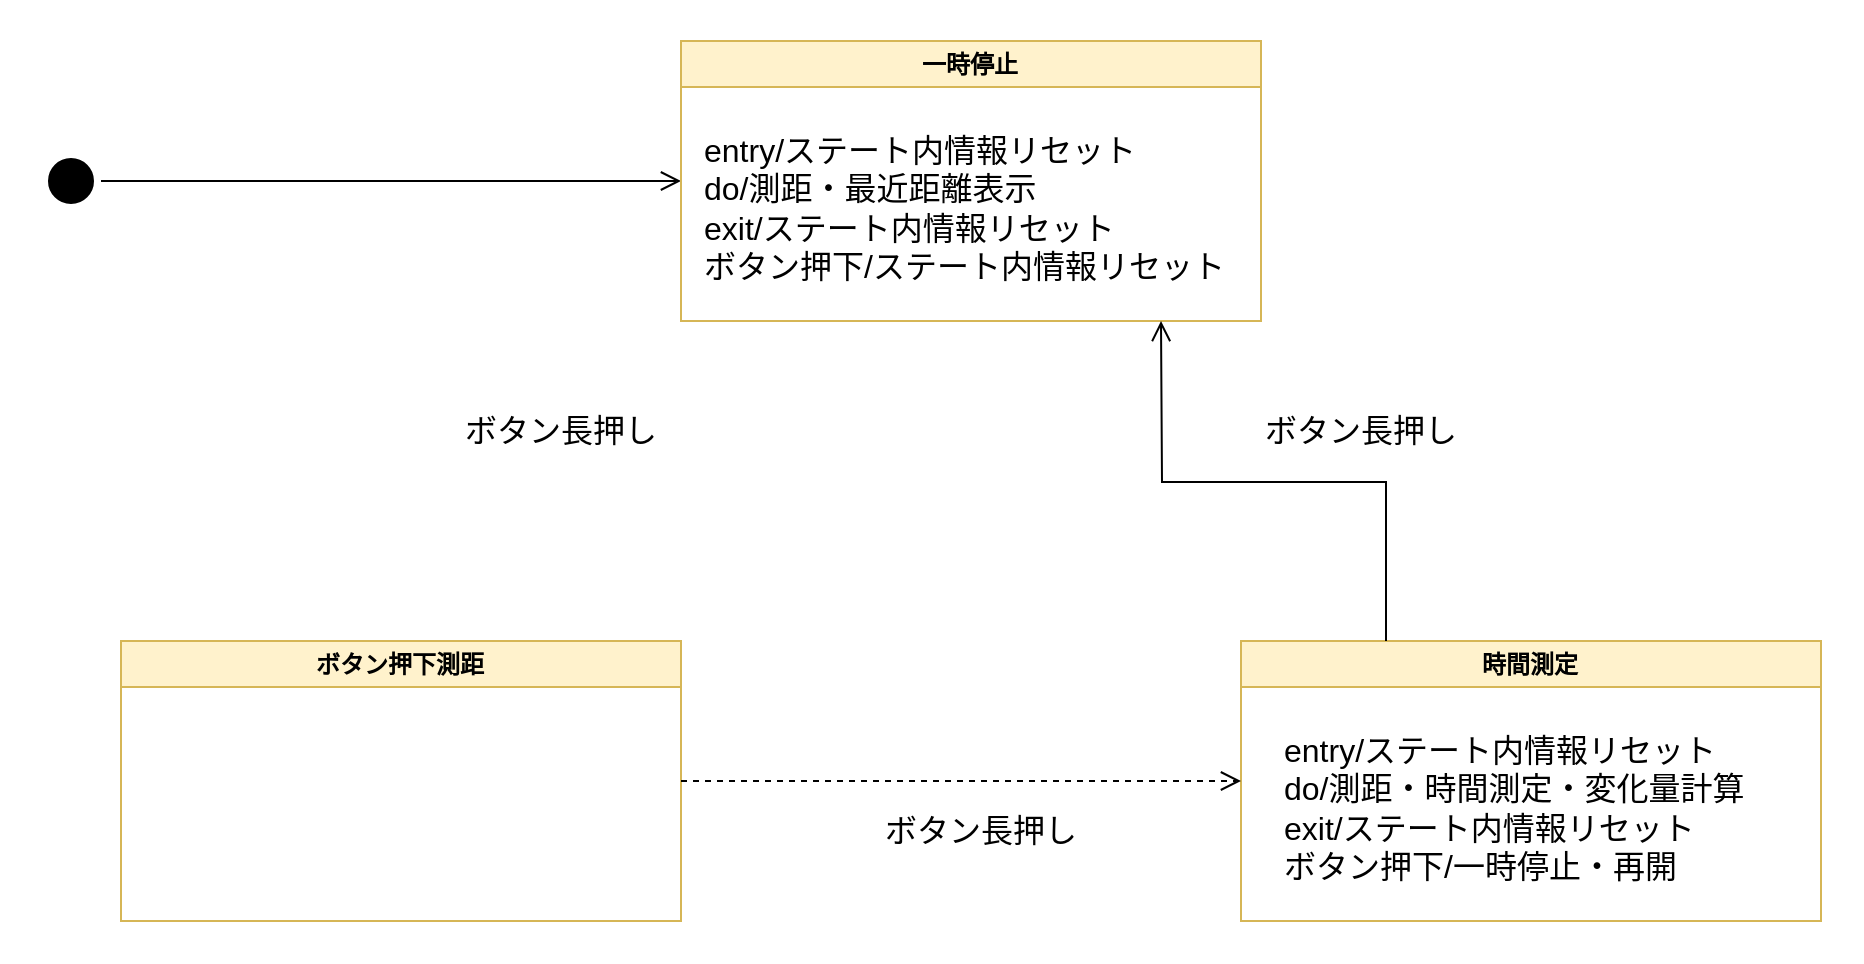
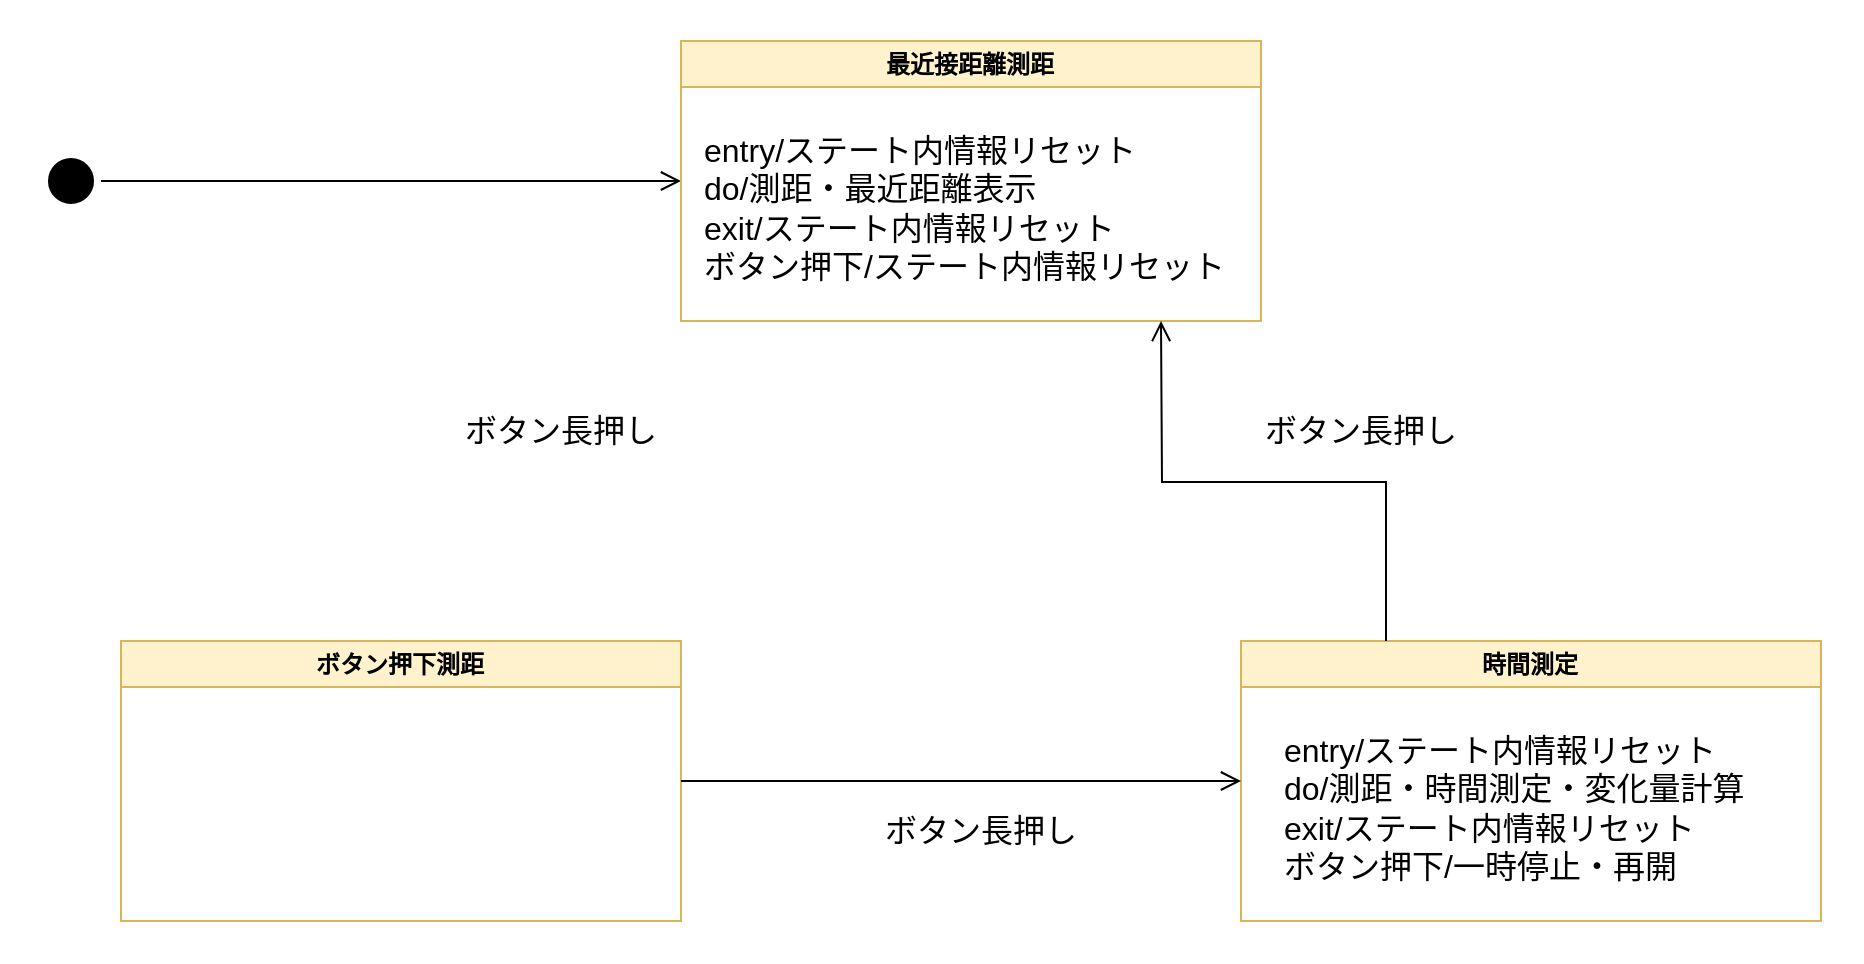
(970, 65) -> (970, 65)
(958, 781) -> (958, 781)
